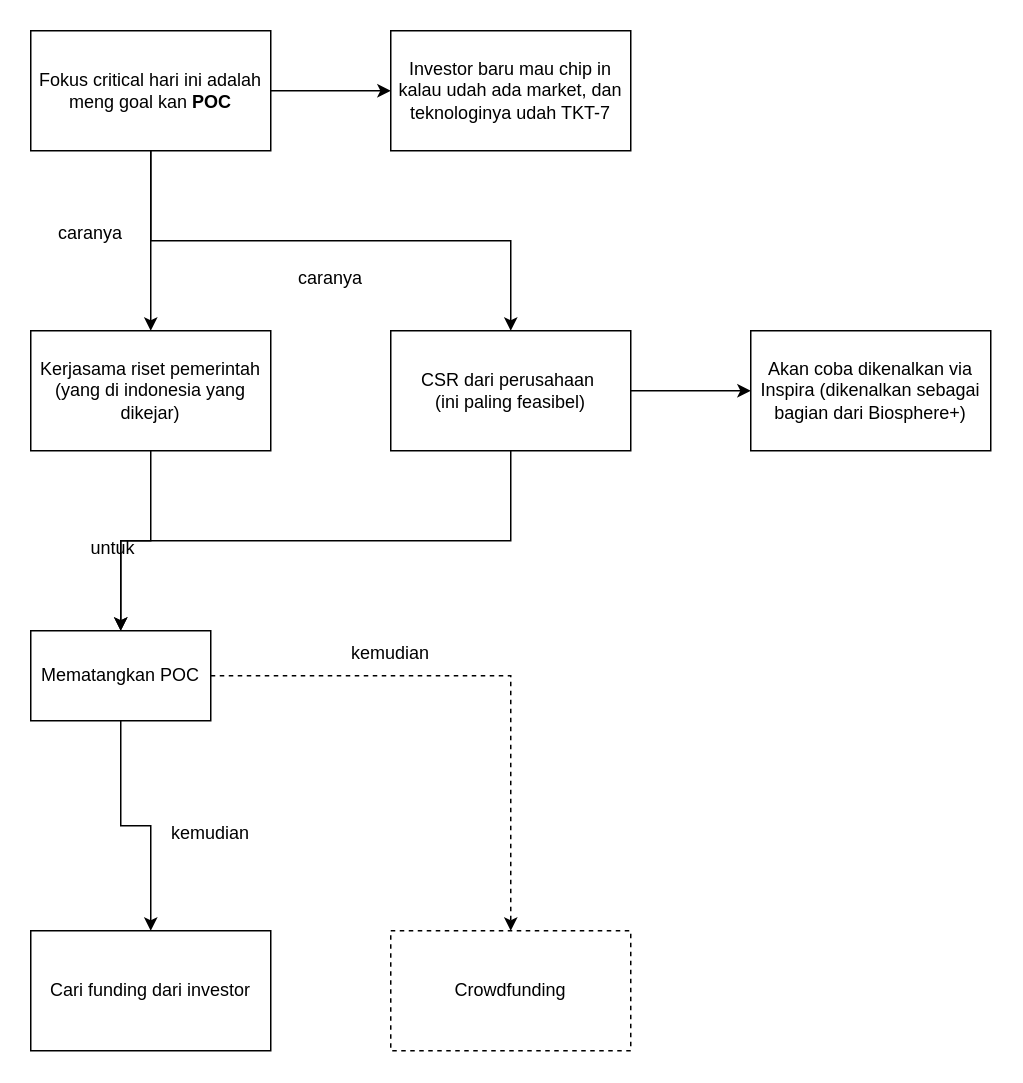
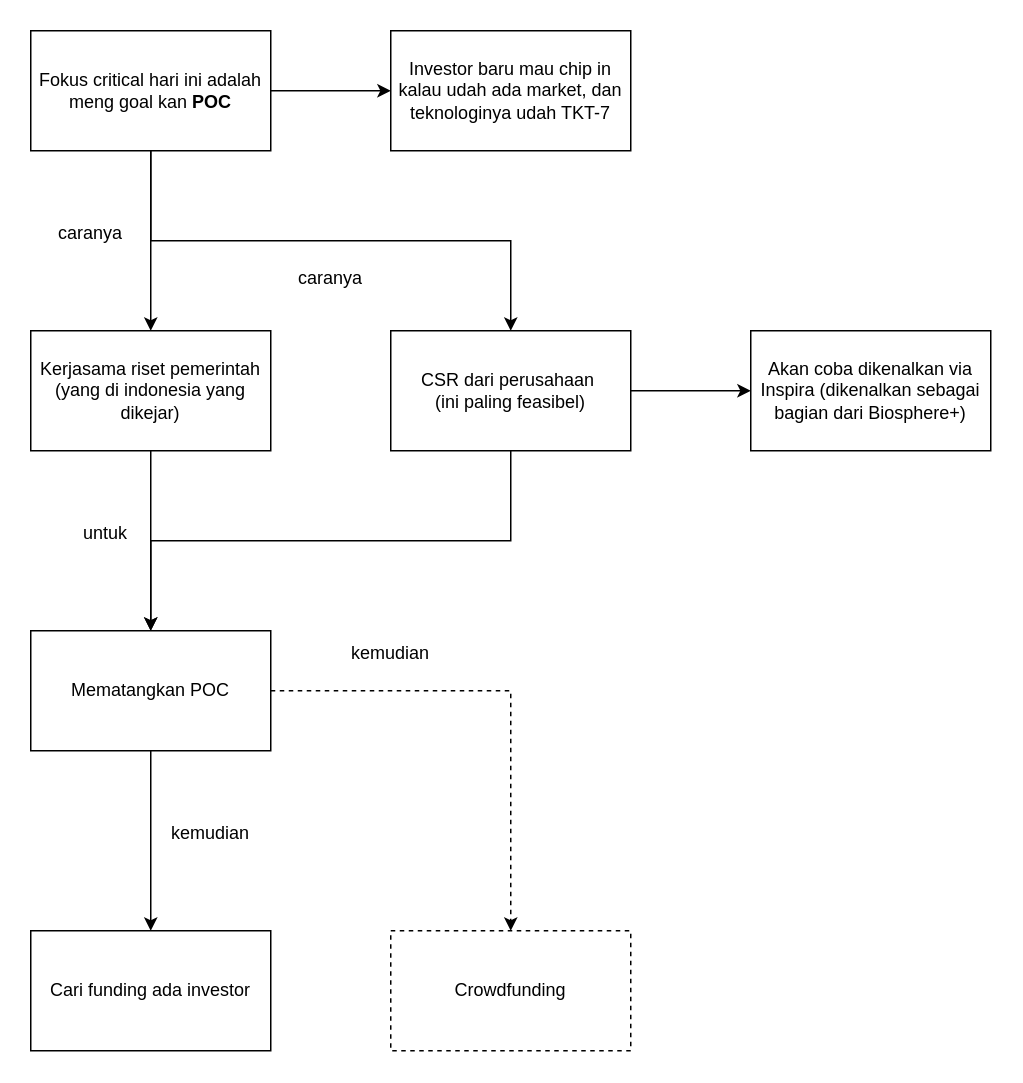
(113, 548) -> (106, 533)
(121, 676) -> (151, 691)
(151, 991) -> (151, 991)
